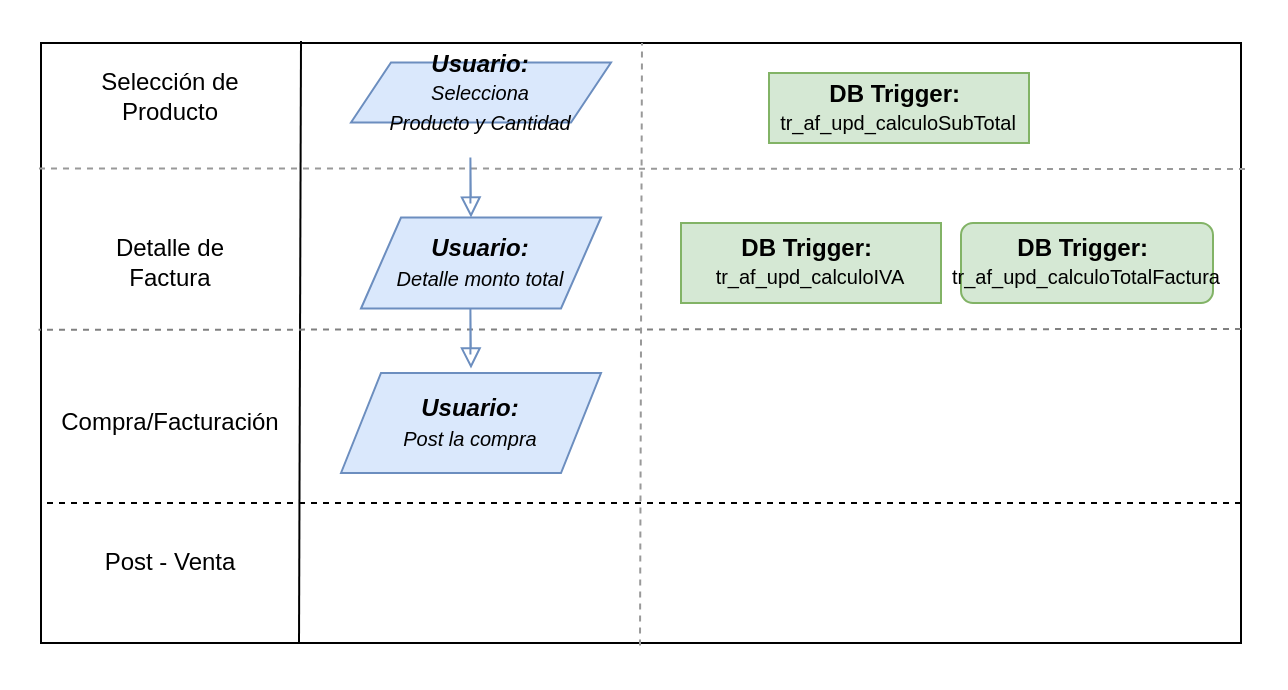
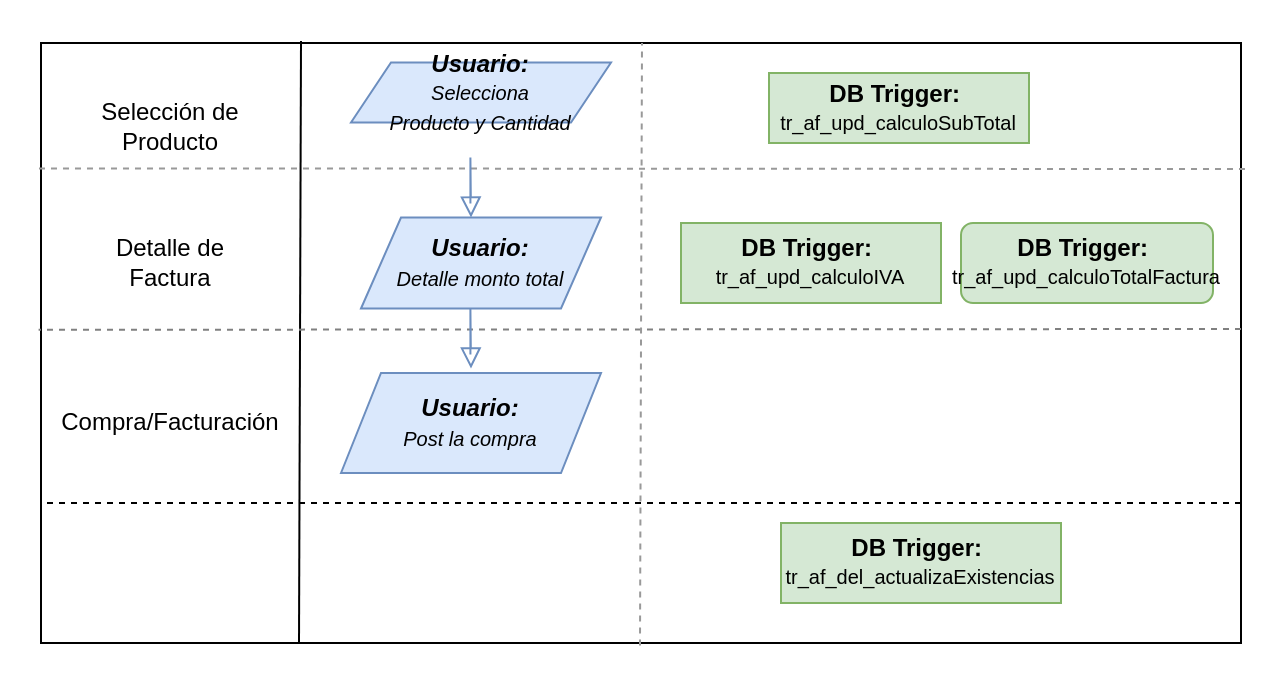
(171, 98) -> (171, 128)
(171, 563) -> none
none -> (921, 563)
